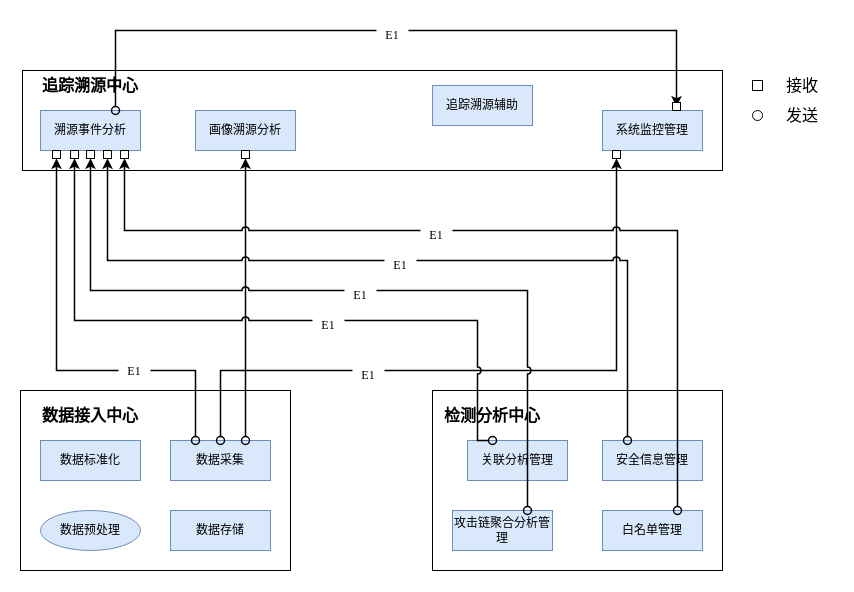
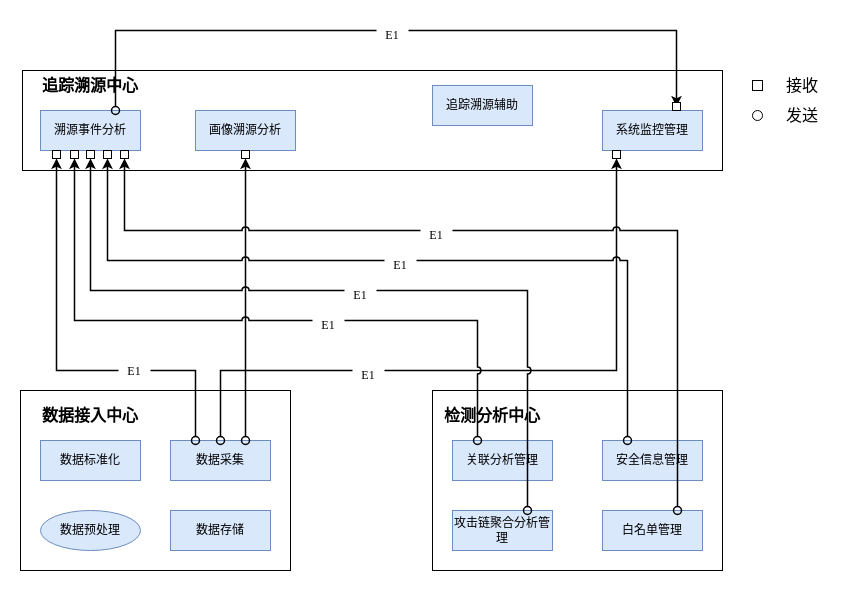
(518, 461) -> (503, 461)
